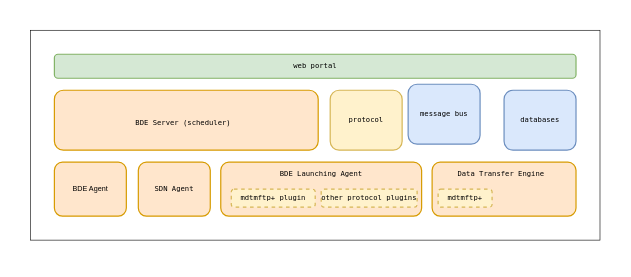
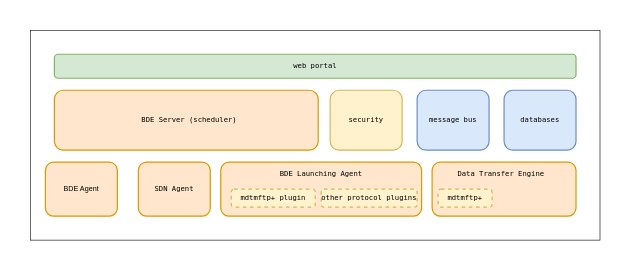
(444, 114) -> (453, 120)
(366, 120) -> (366, 120)
(183, 123) -> (189, 120)
(90, 189) -> (81, 189)
